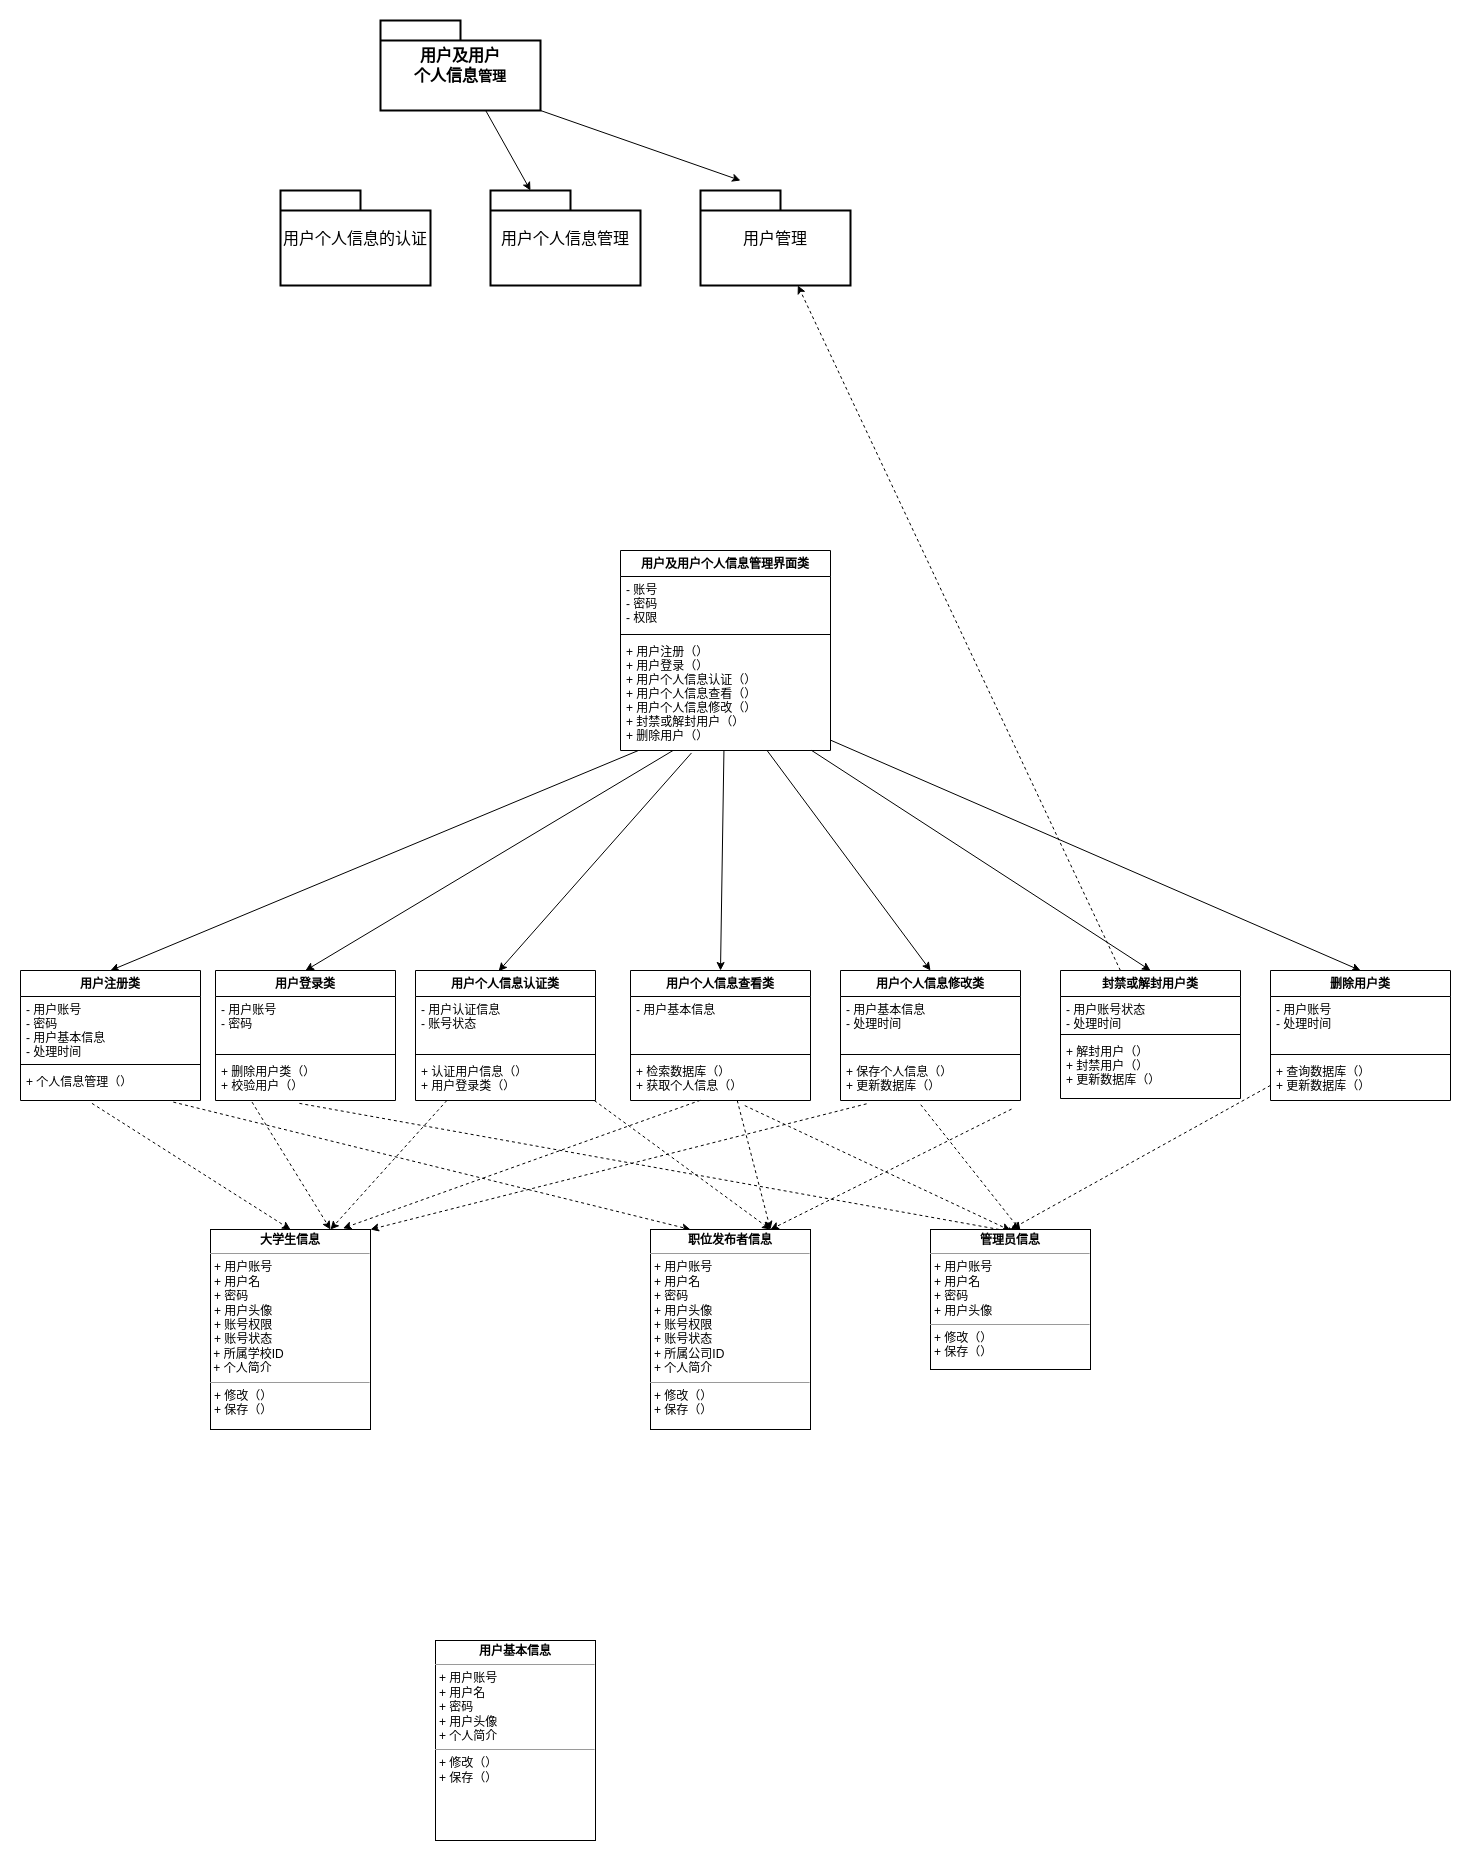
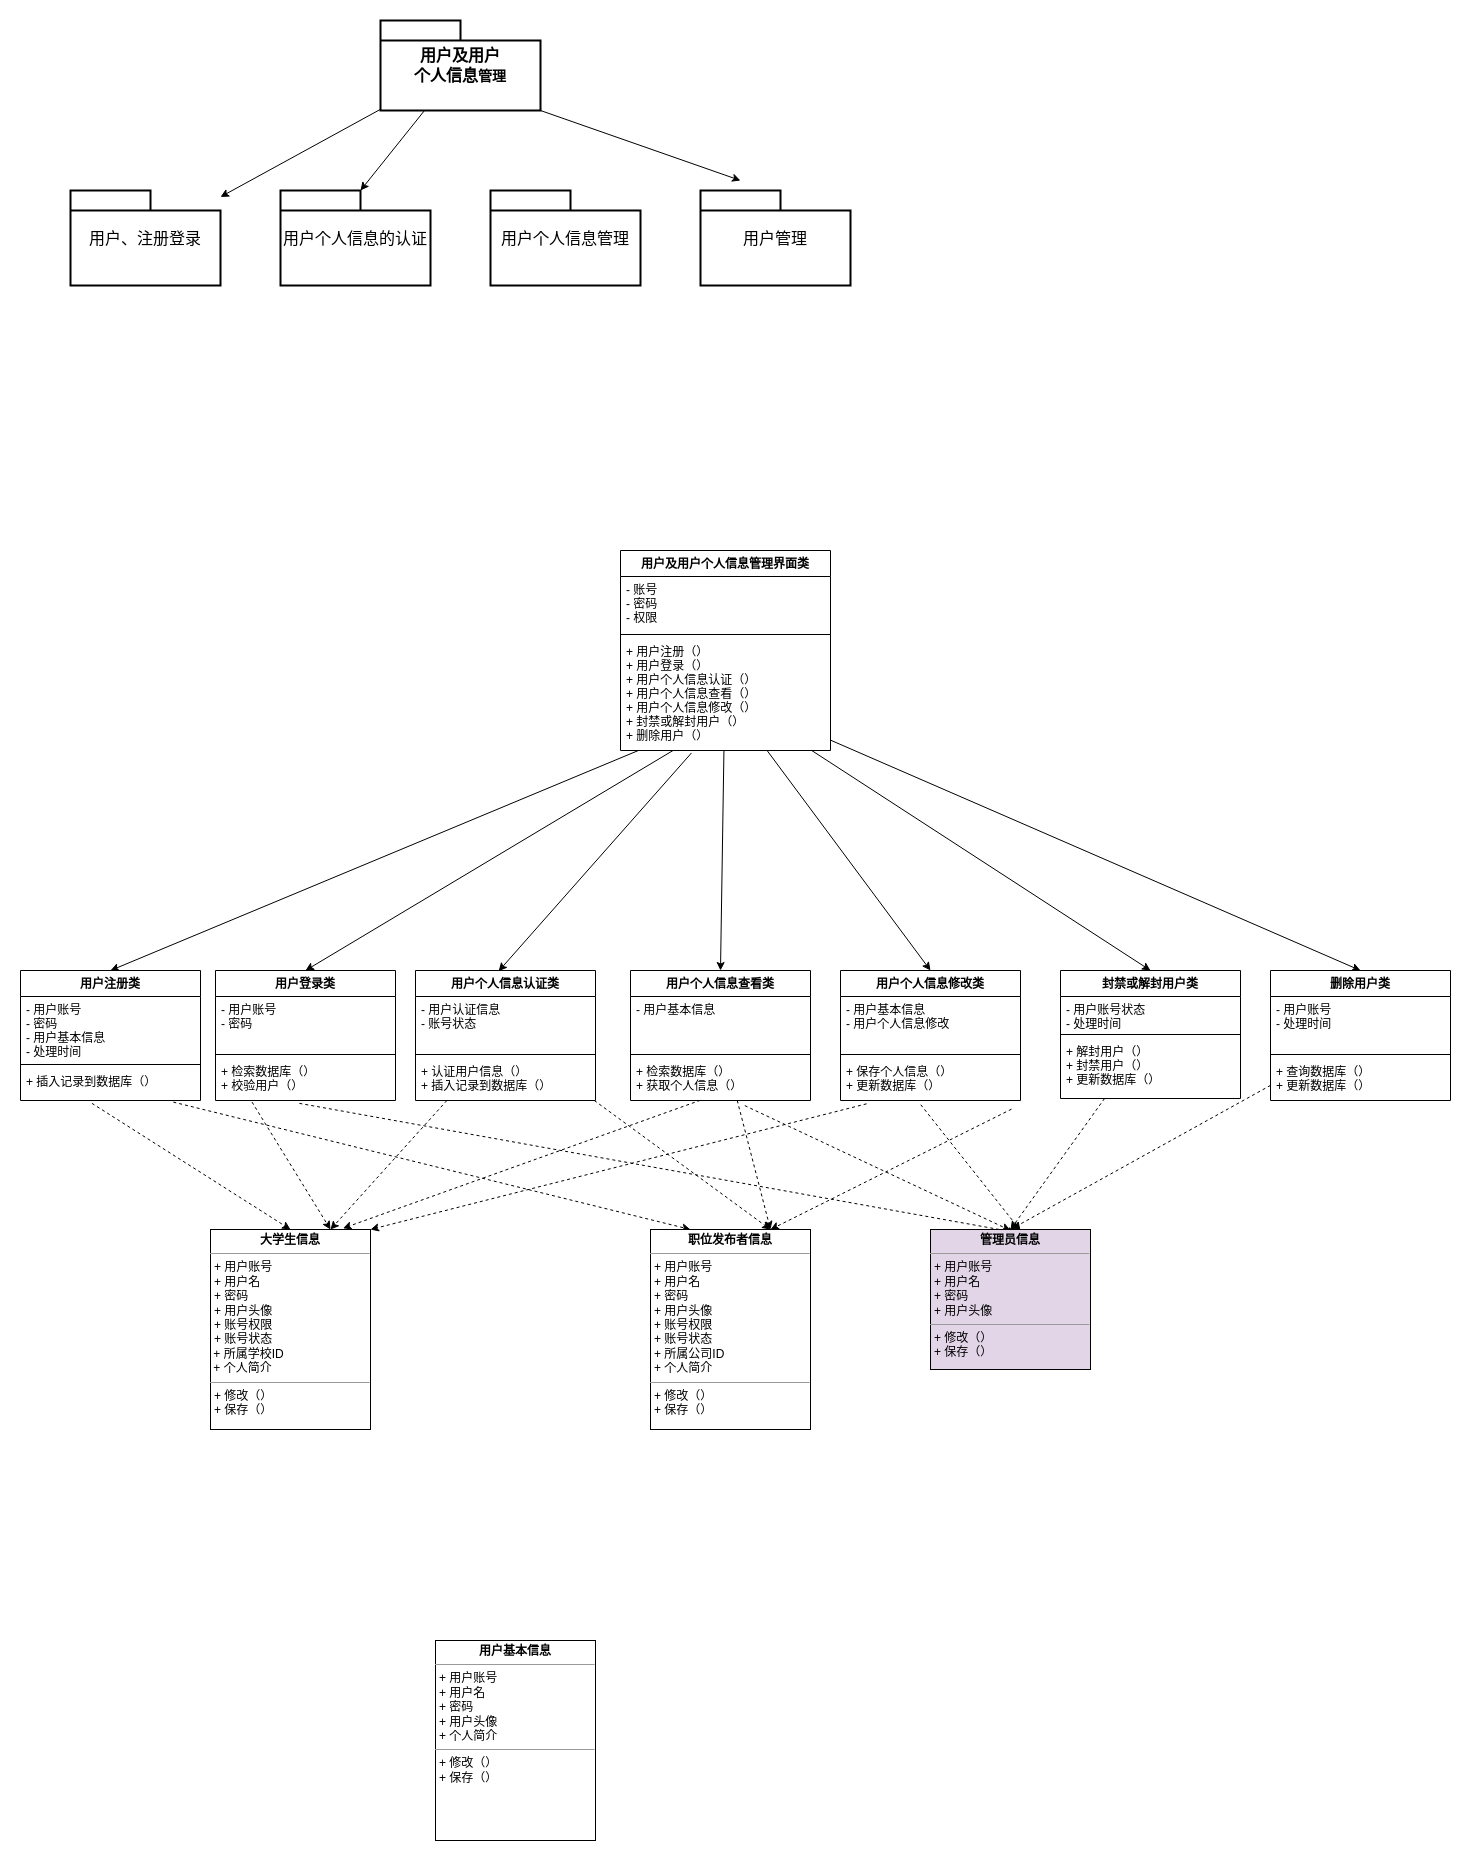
(506, 147) -> none
none -> (394, 148)
none -> (303, 152)
none -> (146, 238)
(960, 631) -> (1060, 1161)
(887, 1010) -> (887, 1010)
(268, 1072) -> (268, 1072)
(474, 1072) -> (474, 1072)
(79, 1082) -> (91, 1082)
(1011, 1300) -> (1011, 1300)
